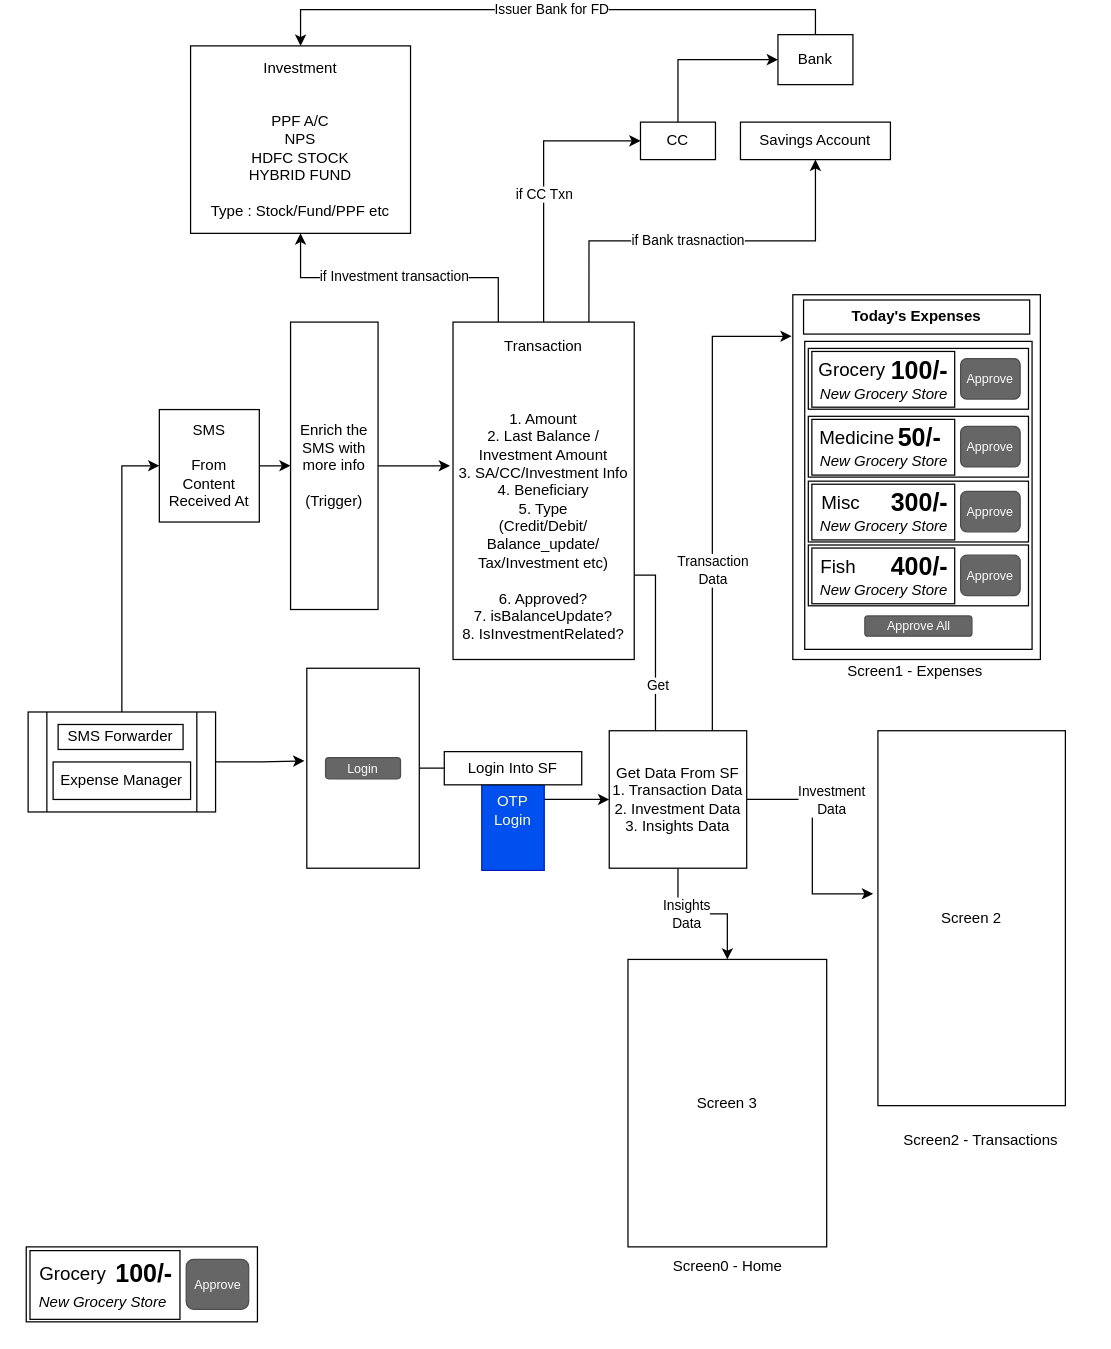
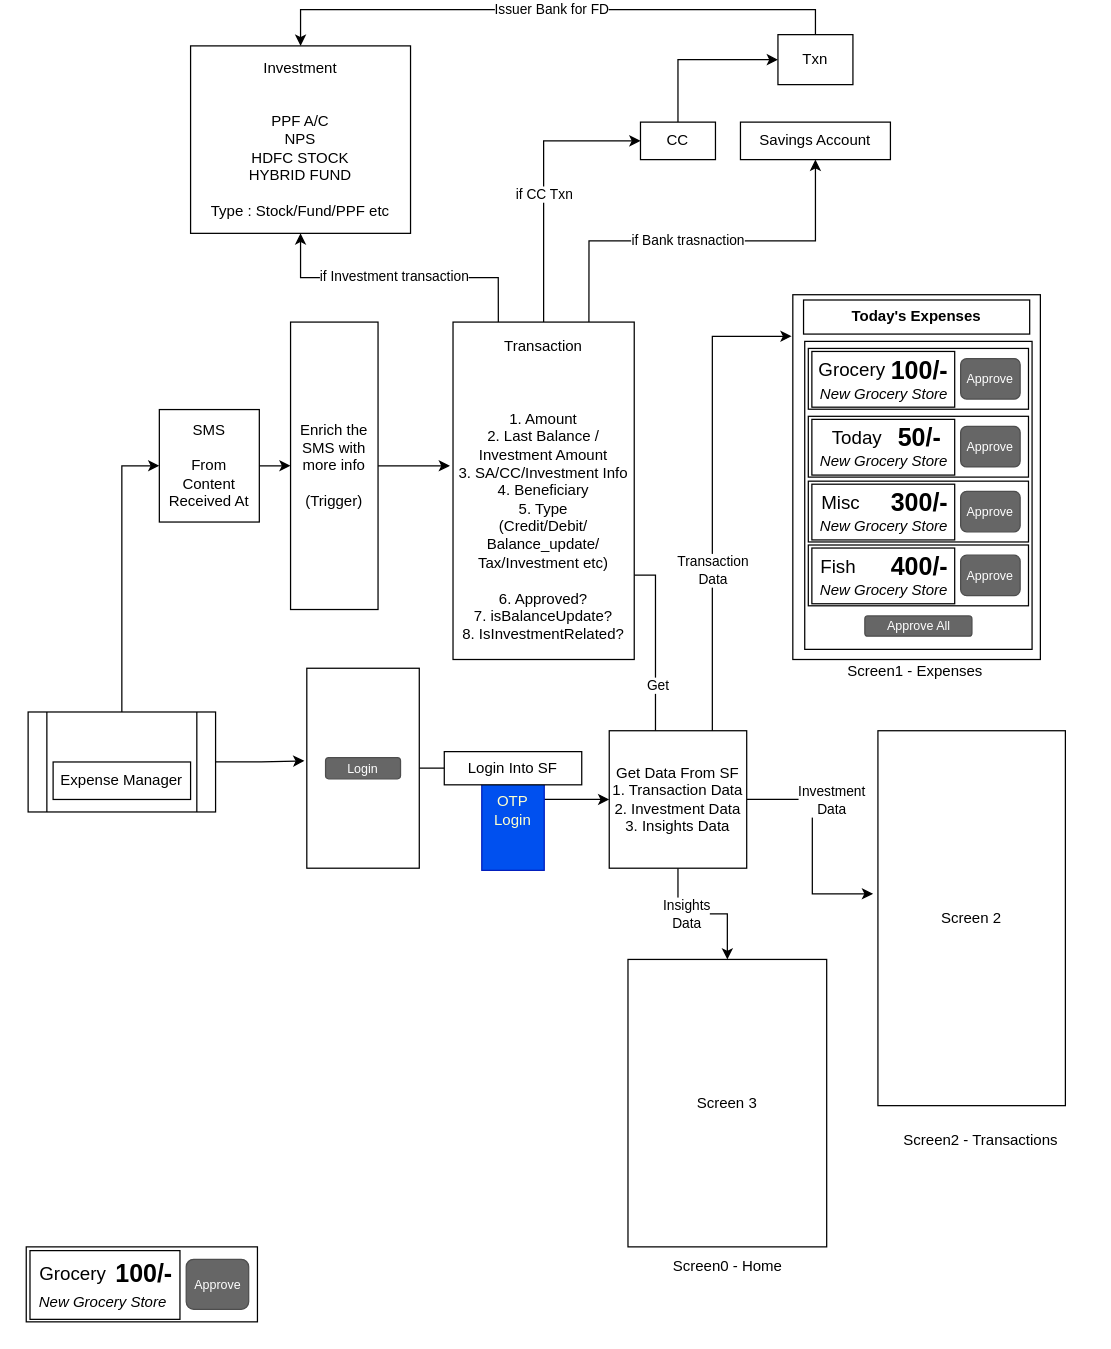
(816, 59) -> (816, 59)
(858, 437) -> (858, 437)
(121, 737) -> none
